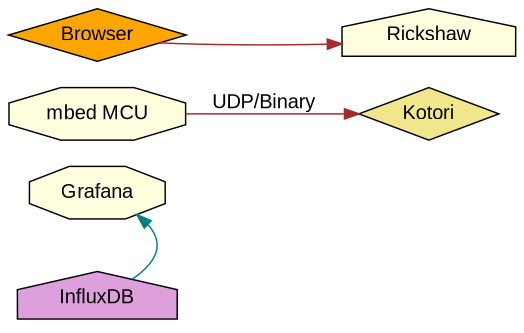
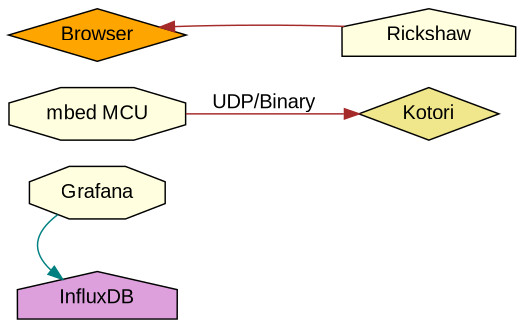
(243, 45) -> (260, 25)
(155, 255) -> (38, 241)
